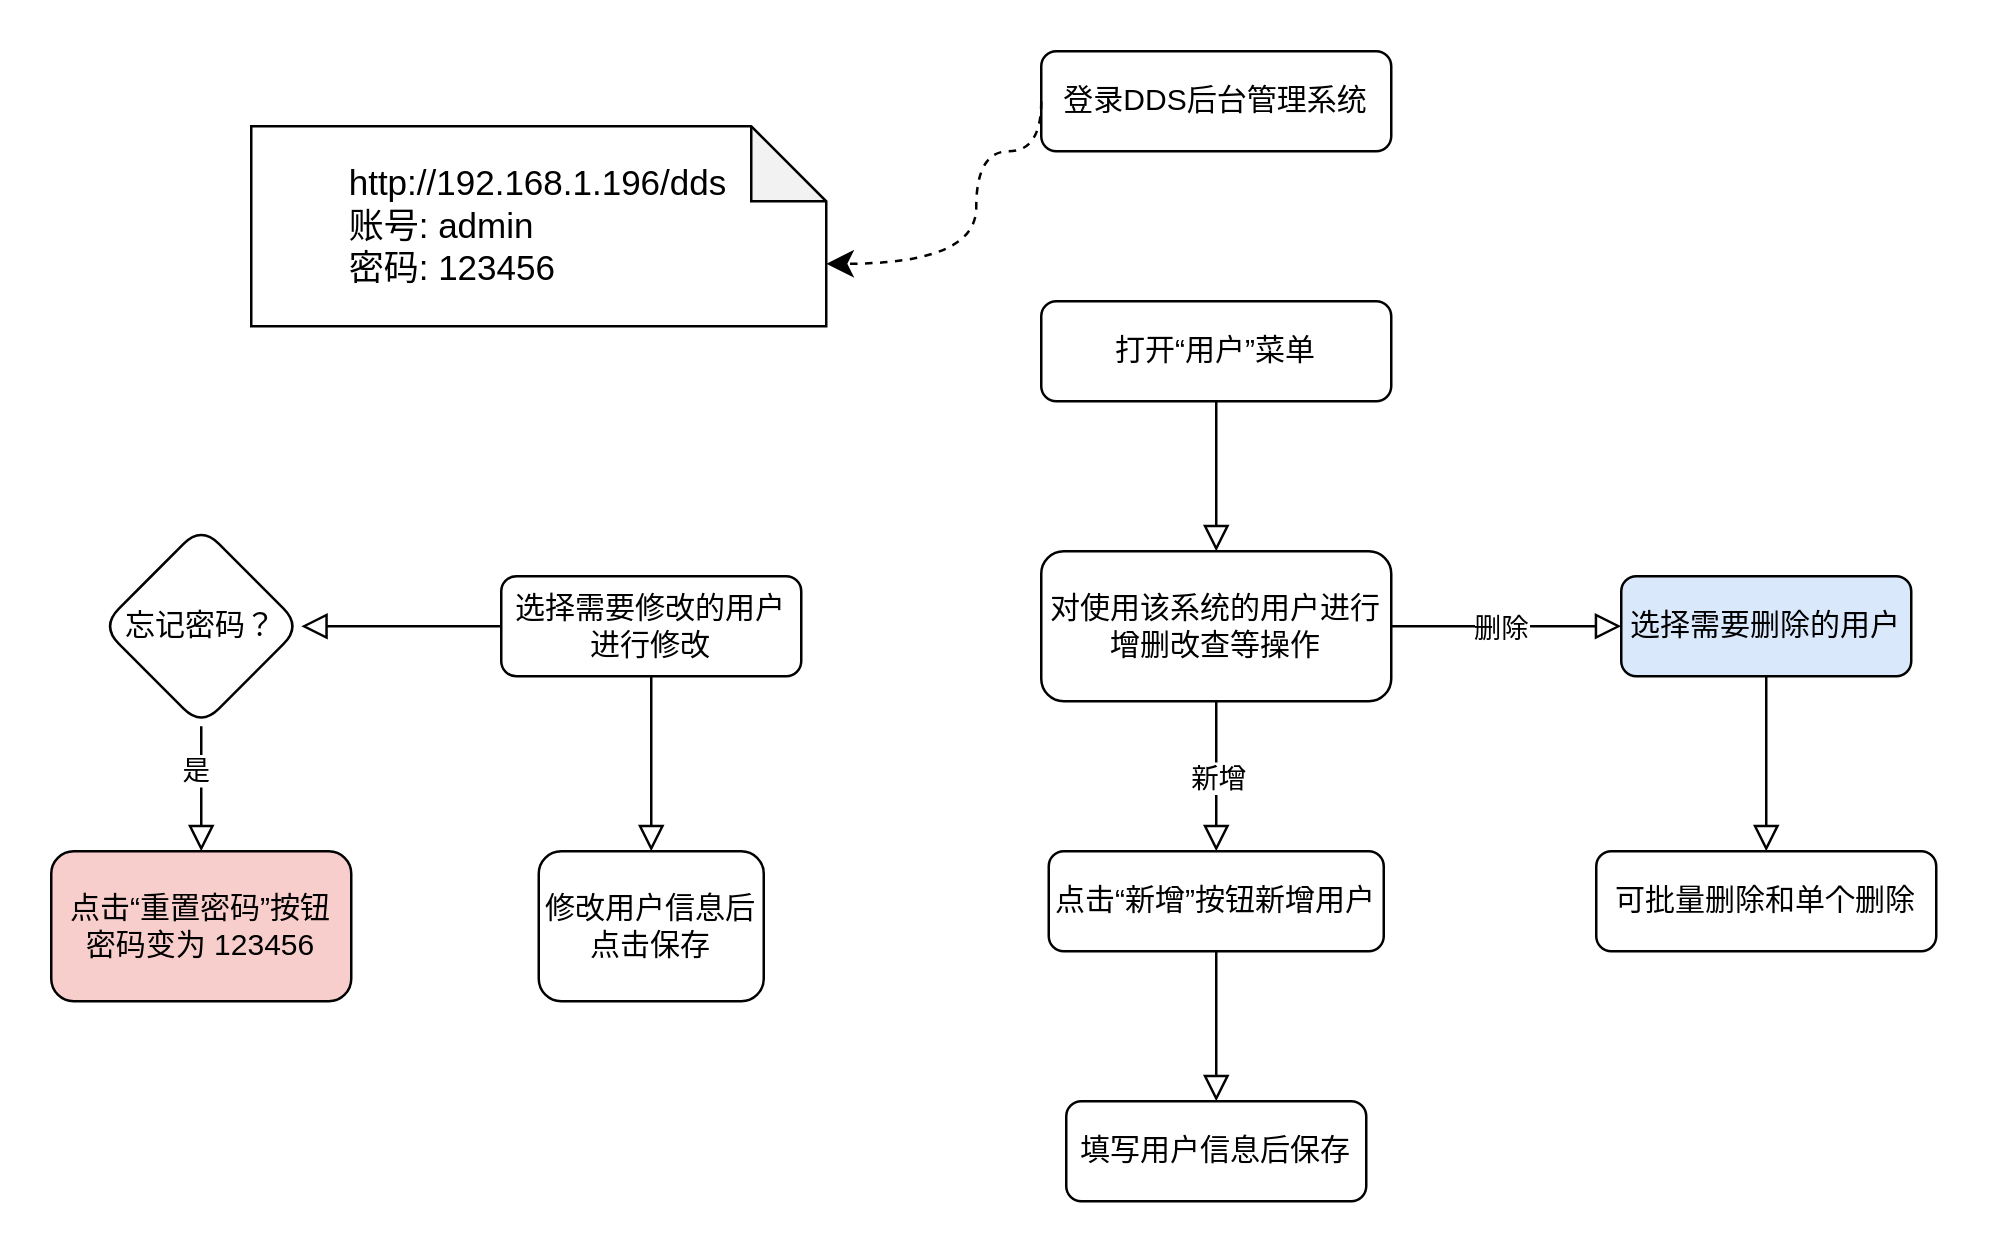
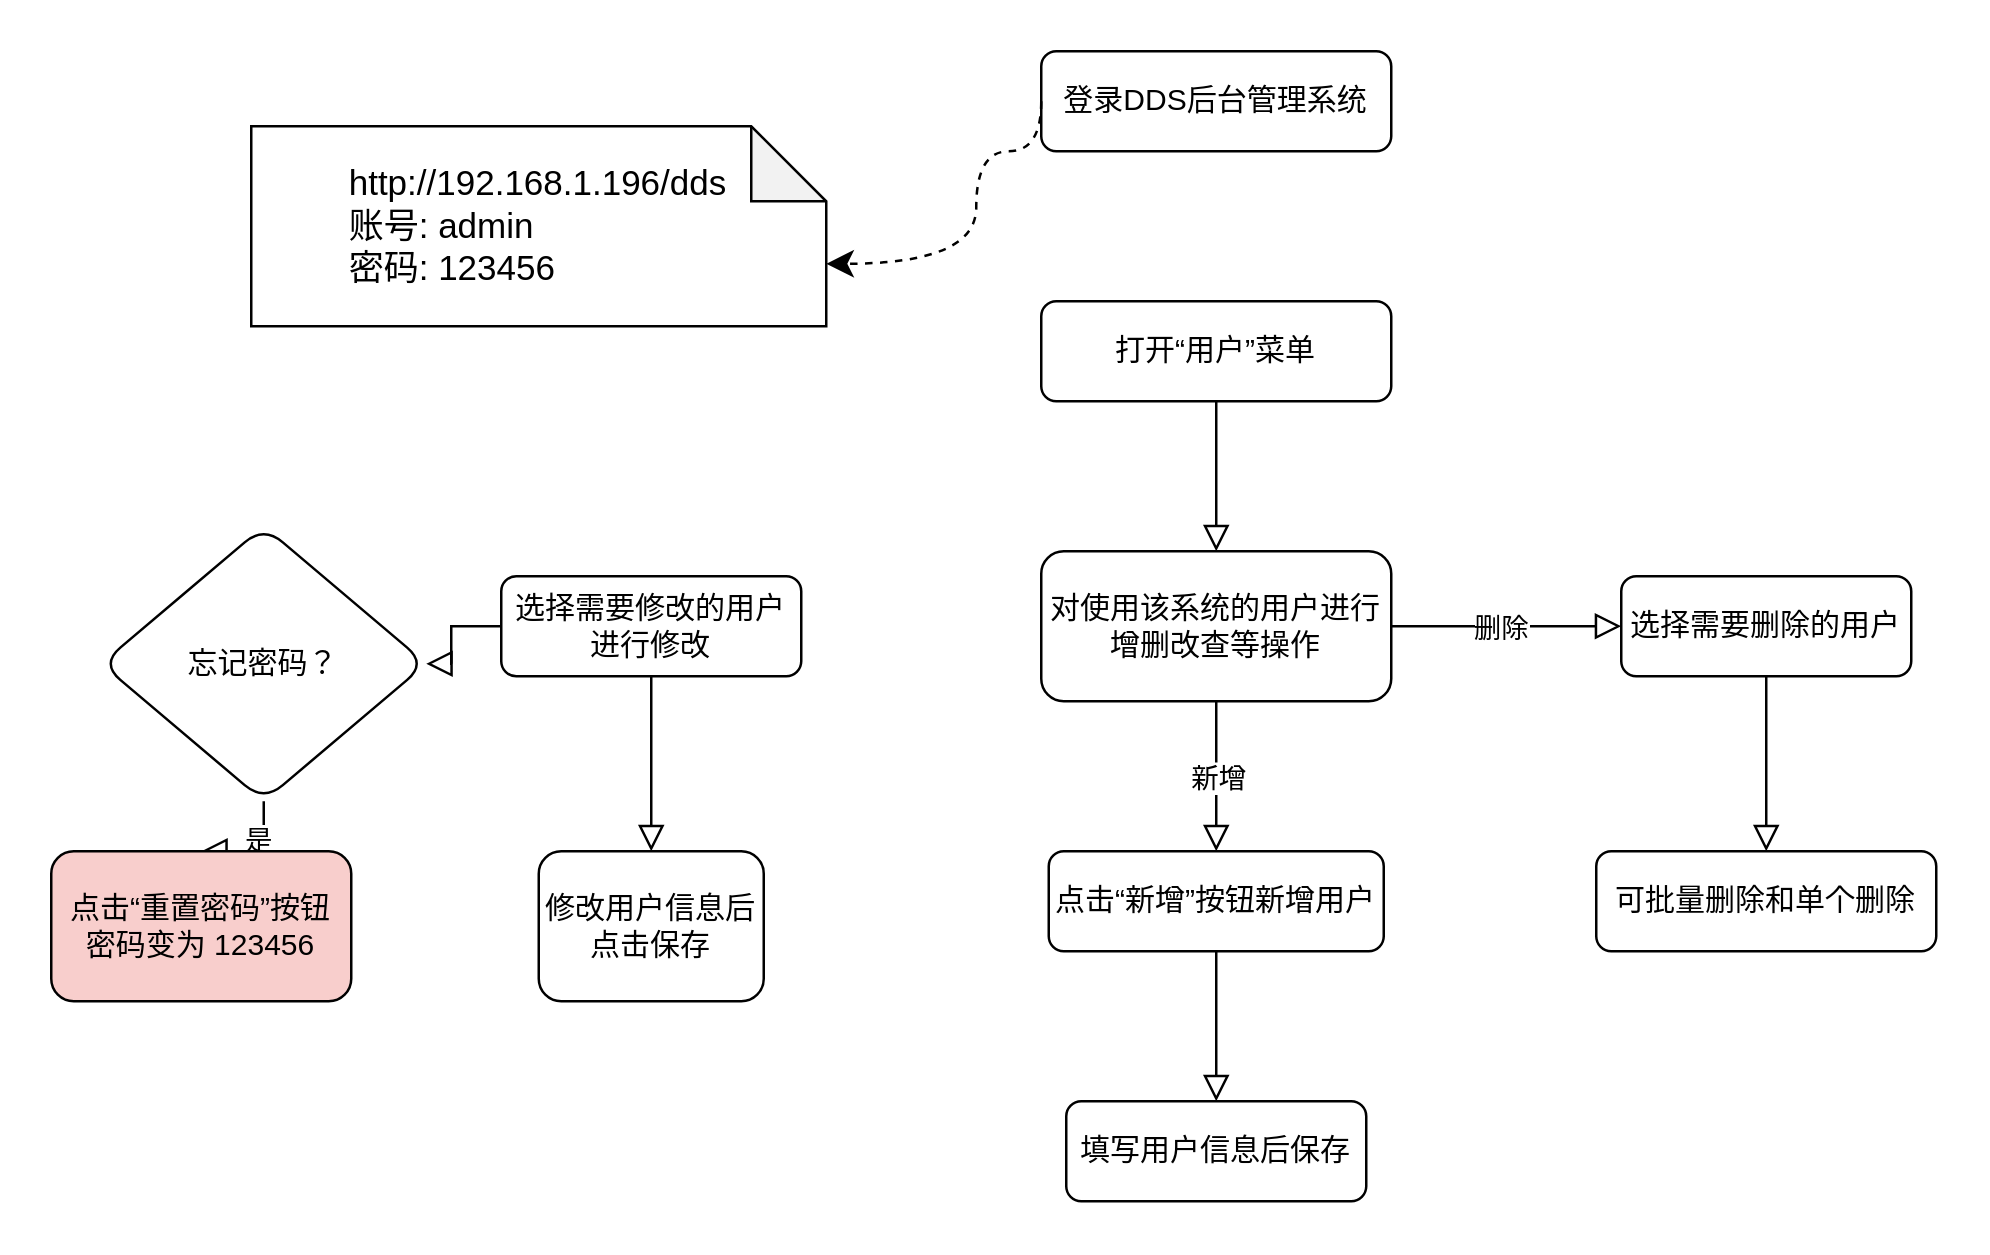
(201, 626) -> (264, 664)
(1766, 626) -> (1766, 626)
